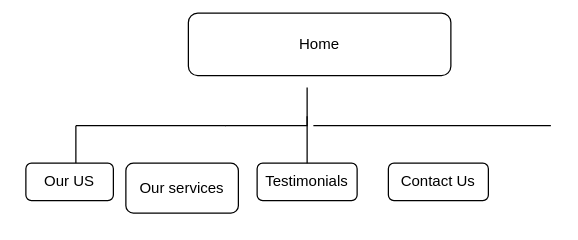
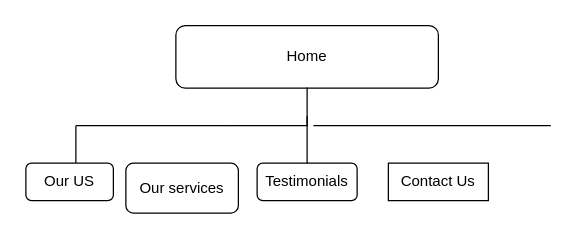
(319, 44) -> (307, 57)
(438, 182) -> (438, 182)
